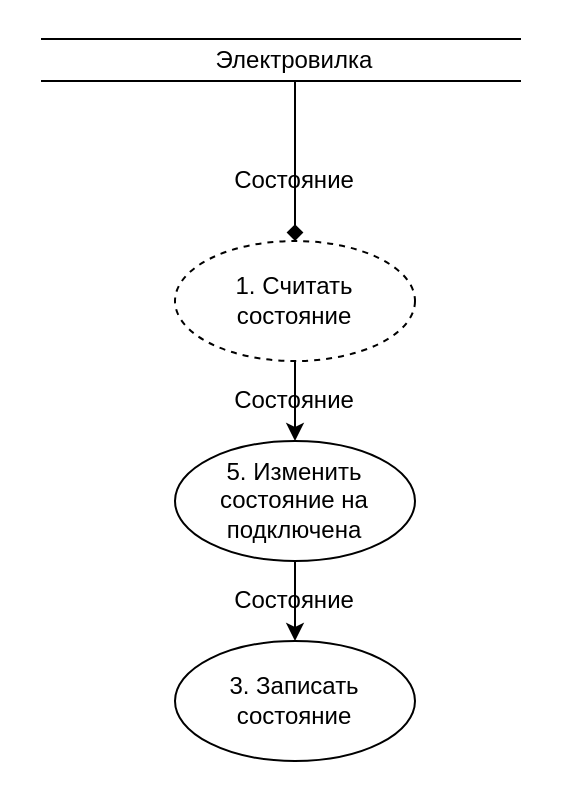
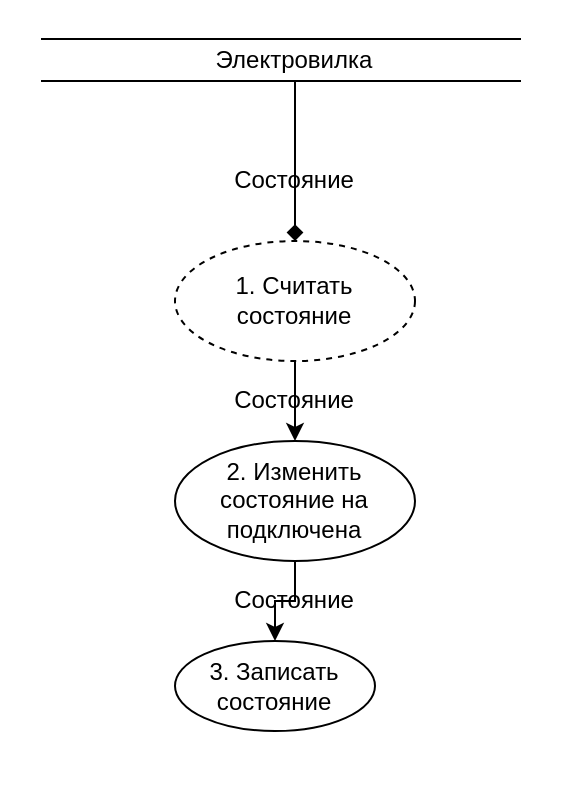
(295, 501) -> (295, 501)
(295, 701) -> (275, 686)
